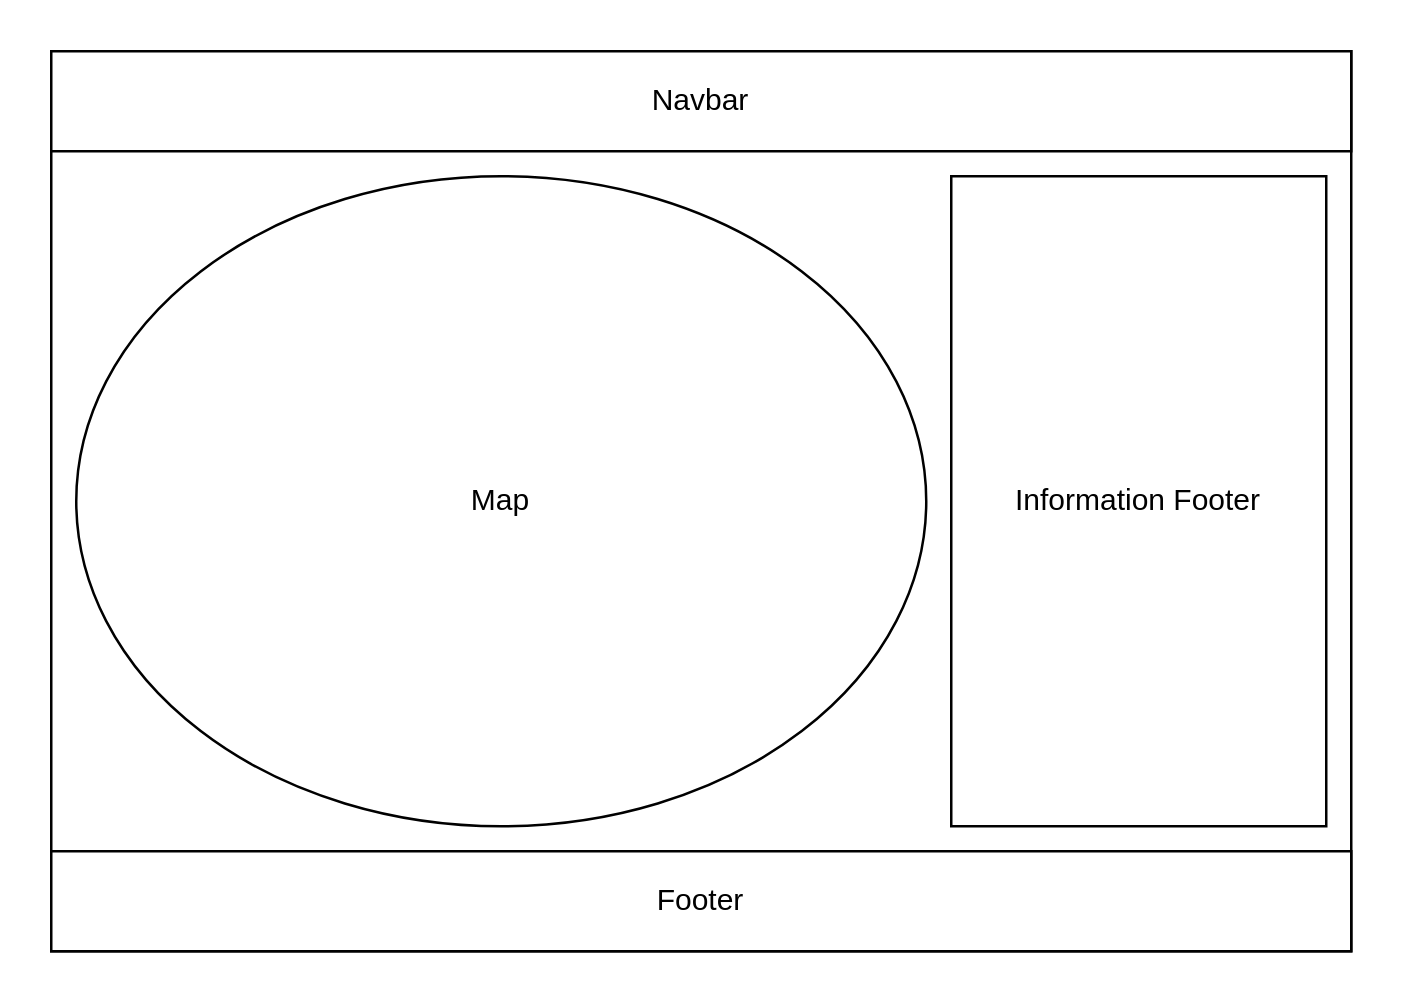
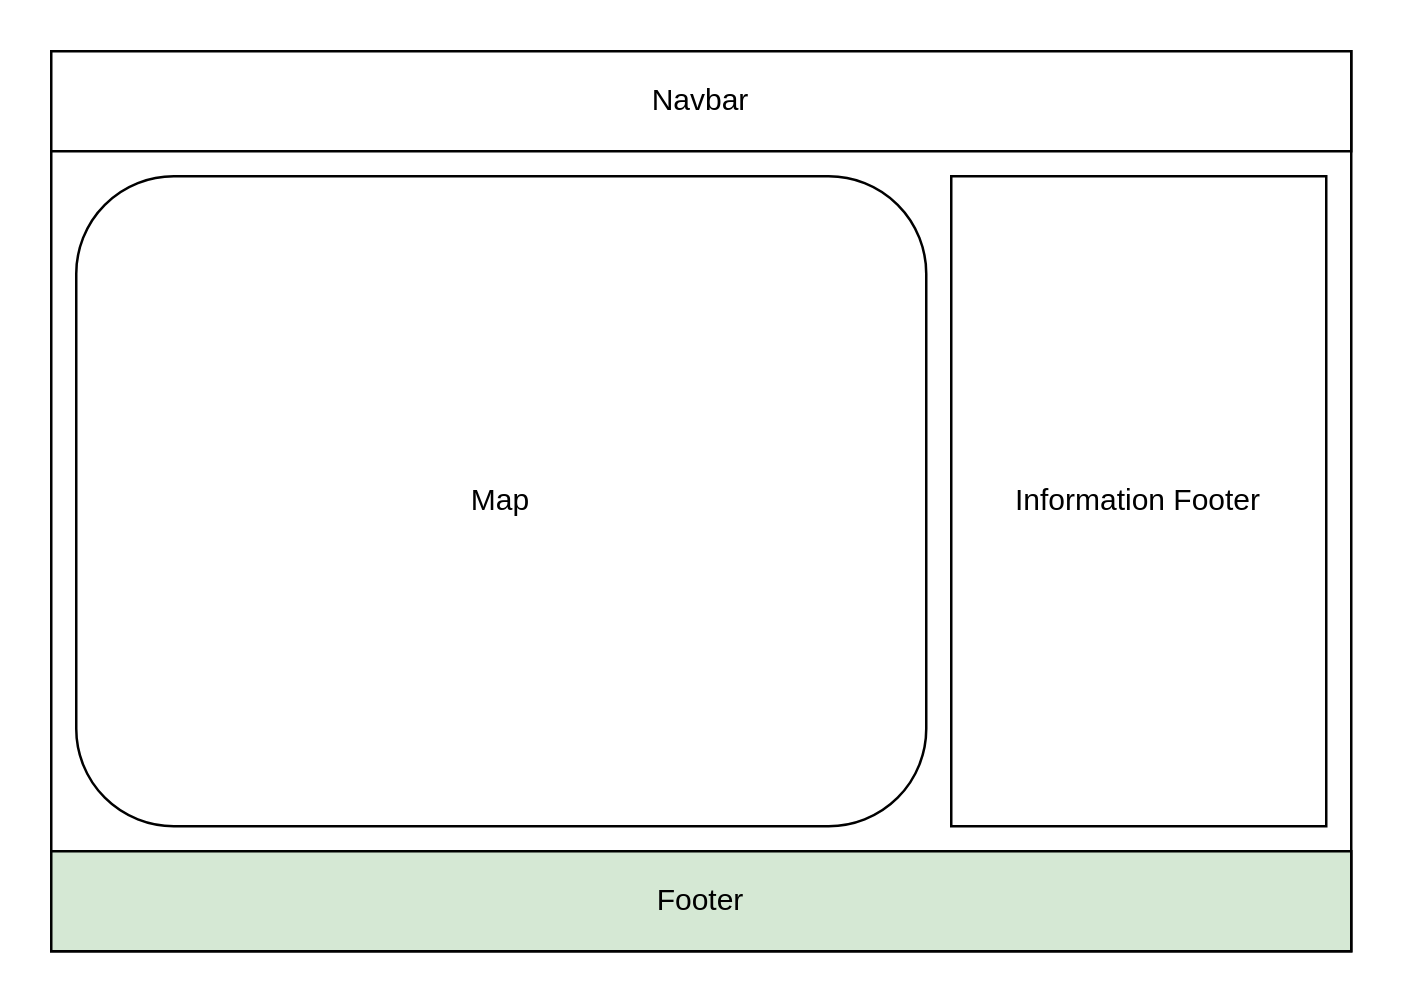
(501, 501) -> (501, 501)
(701, 901) -> (701, 901)
